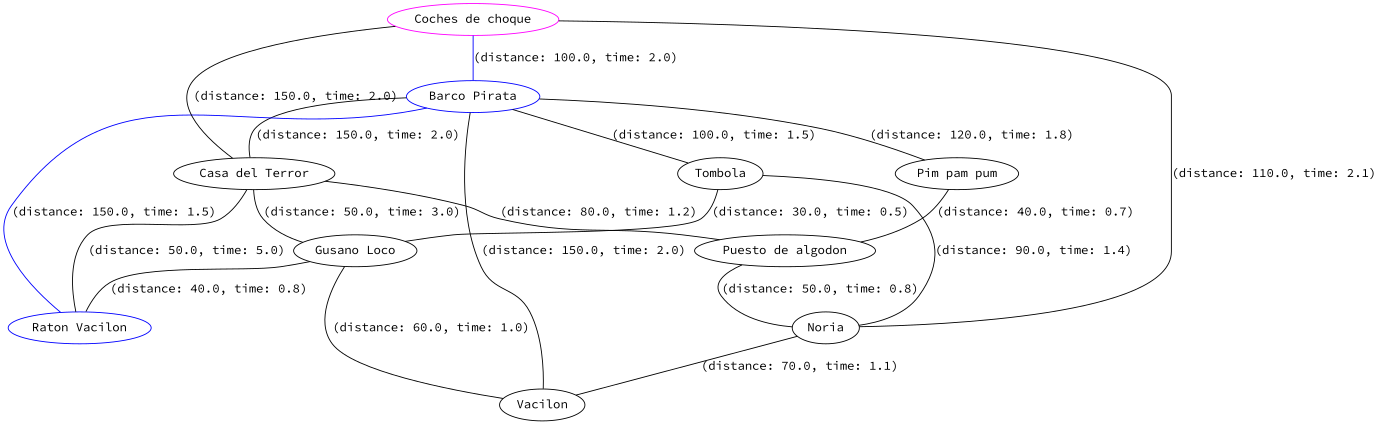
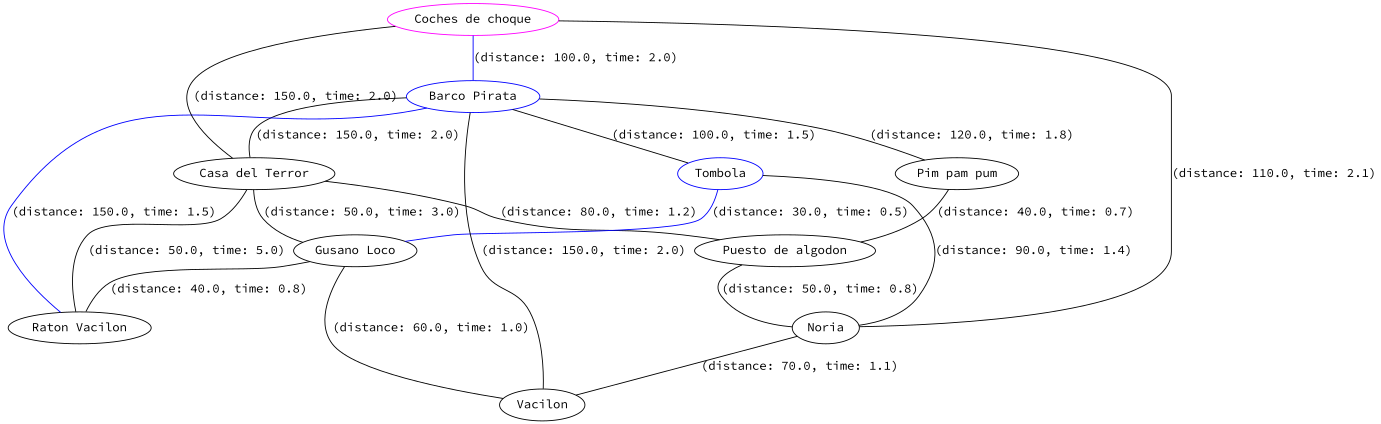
(720, 174) -> (720, 174)
(546, 232) -> (546, 232)
(80, 328) -> (80, 328)
